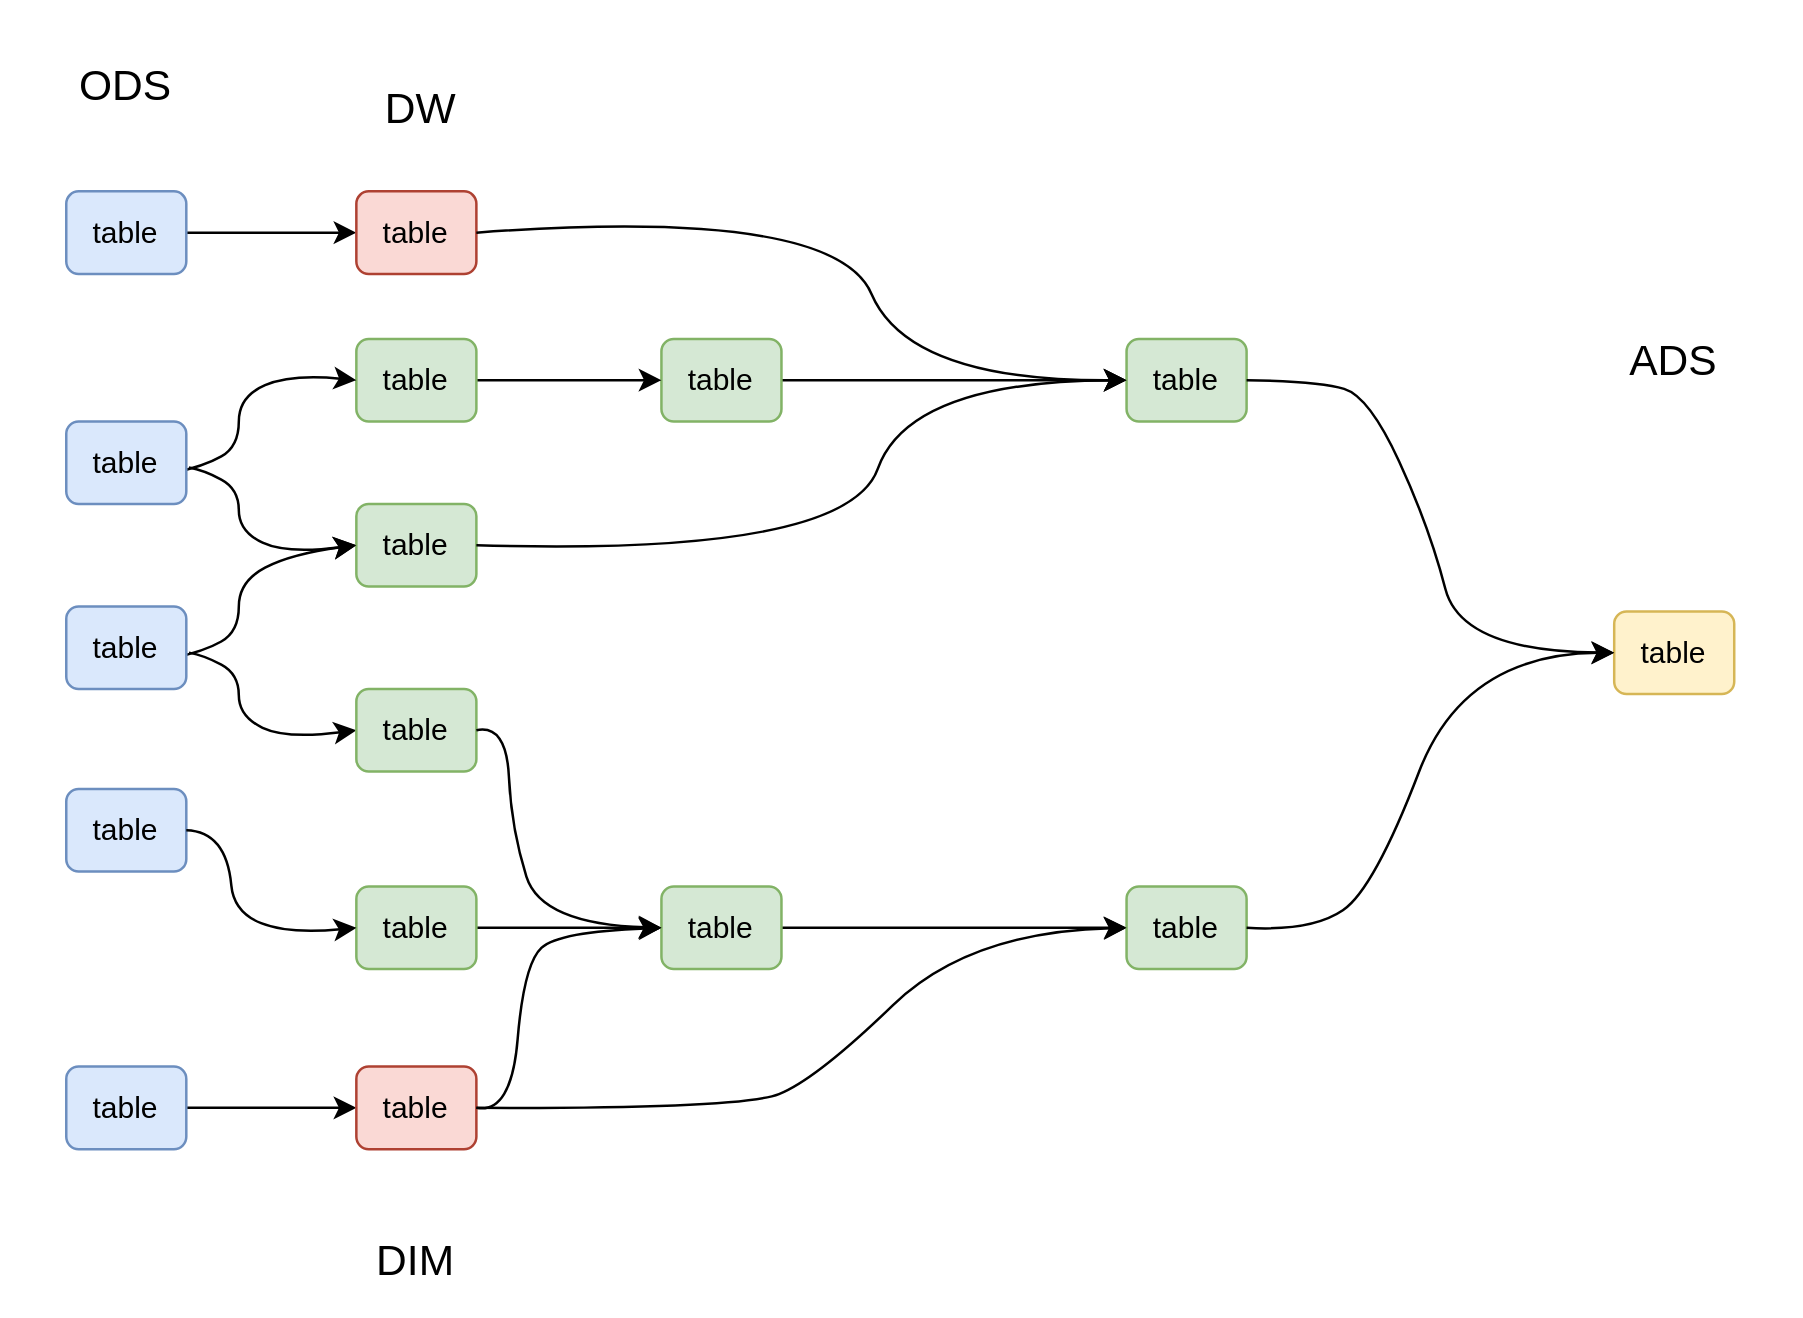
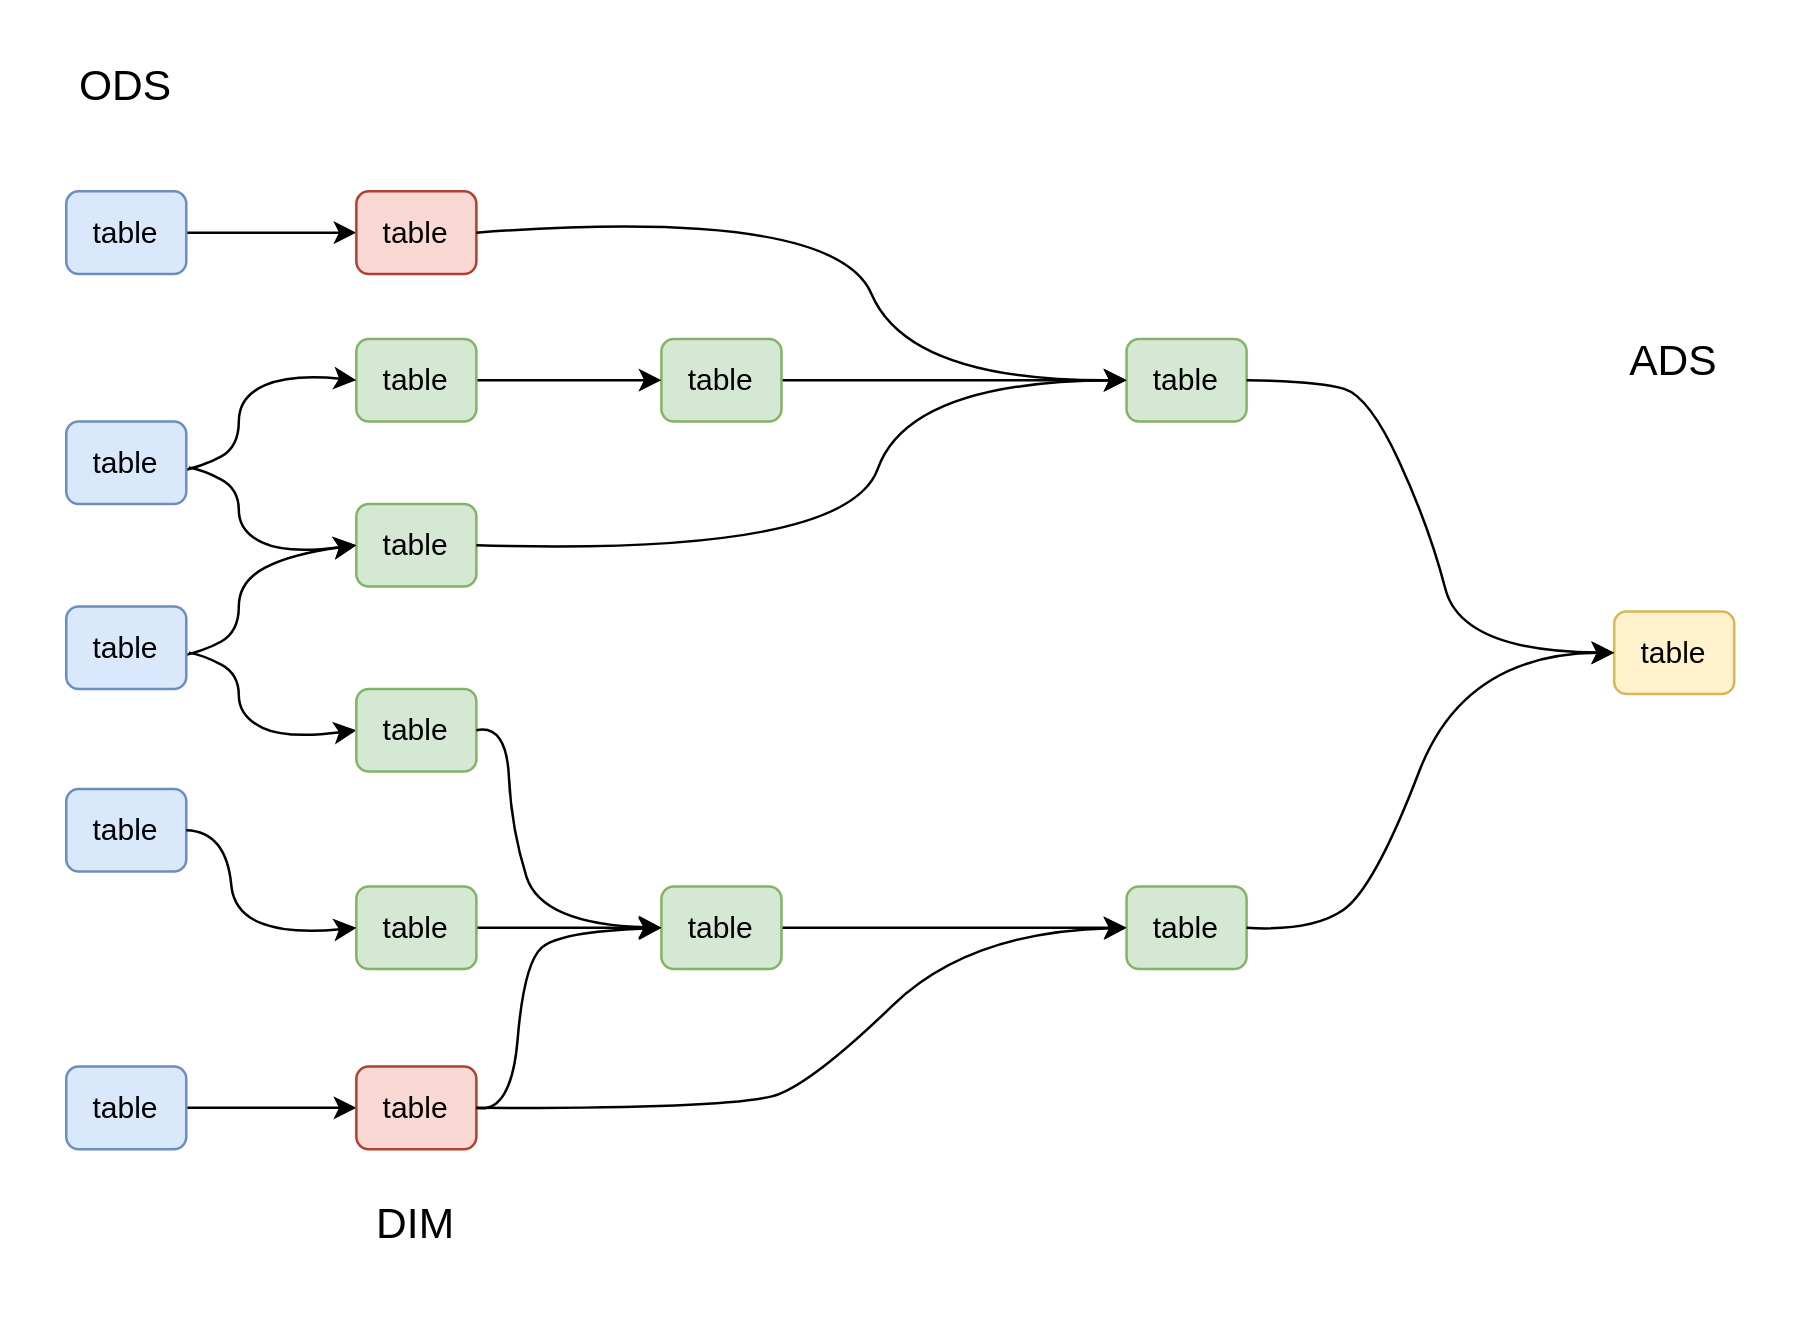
(421, 111) -> none
(416, 1264) -> (416, 1226)
